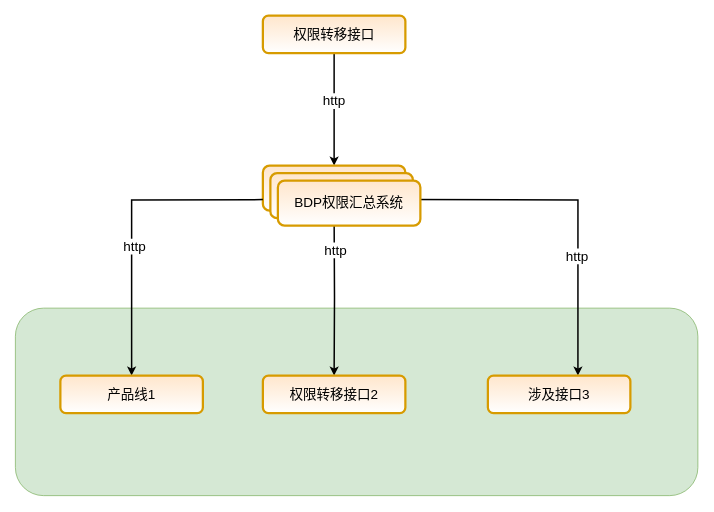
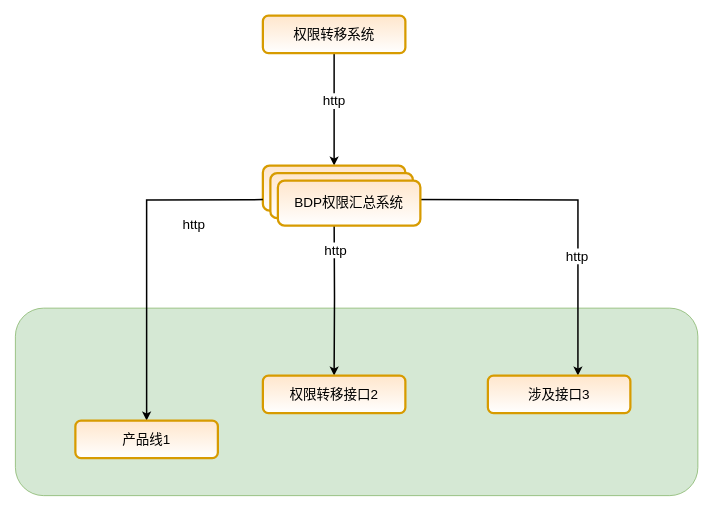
(334, 34) -> (334, 34)
(132, 394) -> (147, 439)
